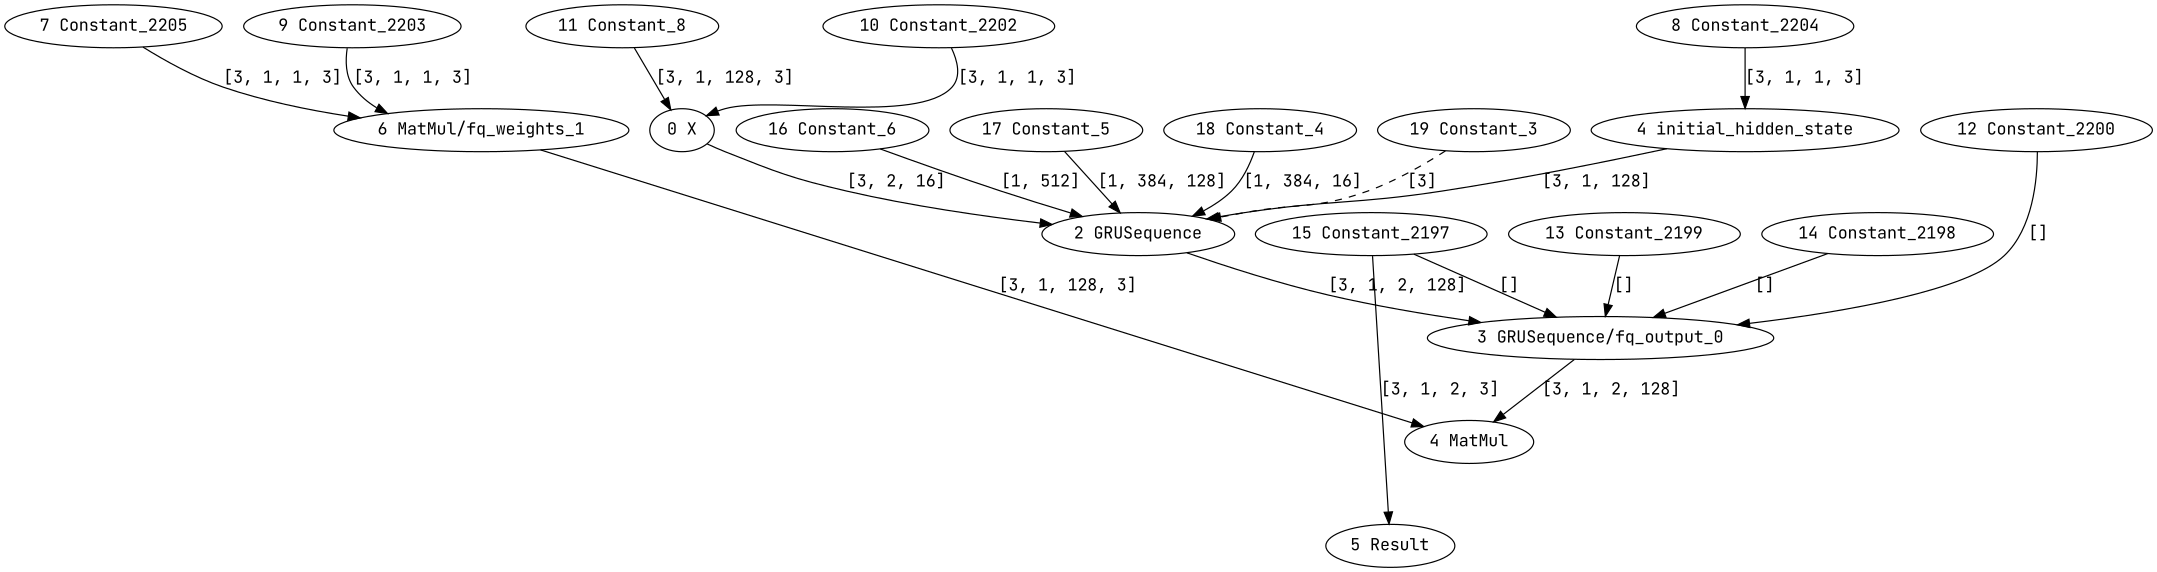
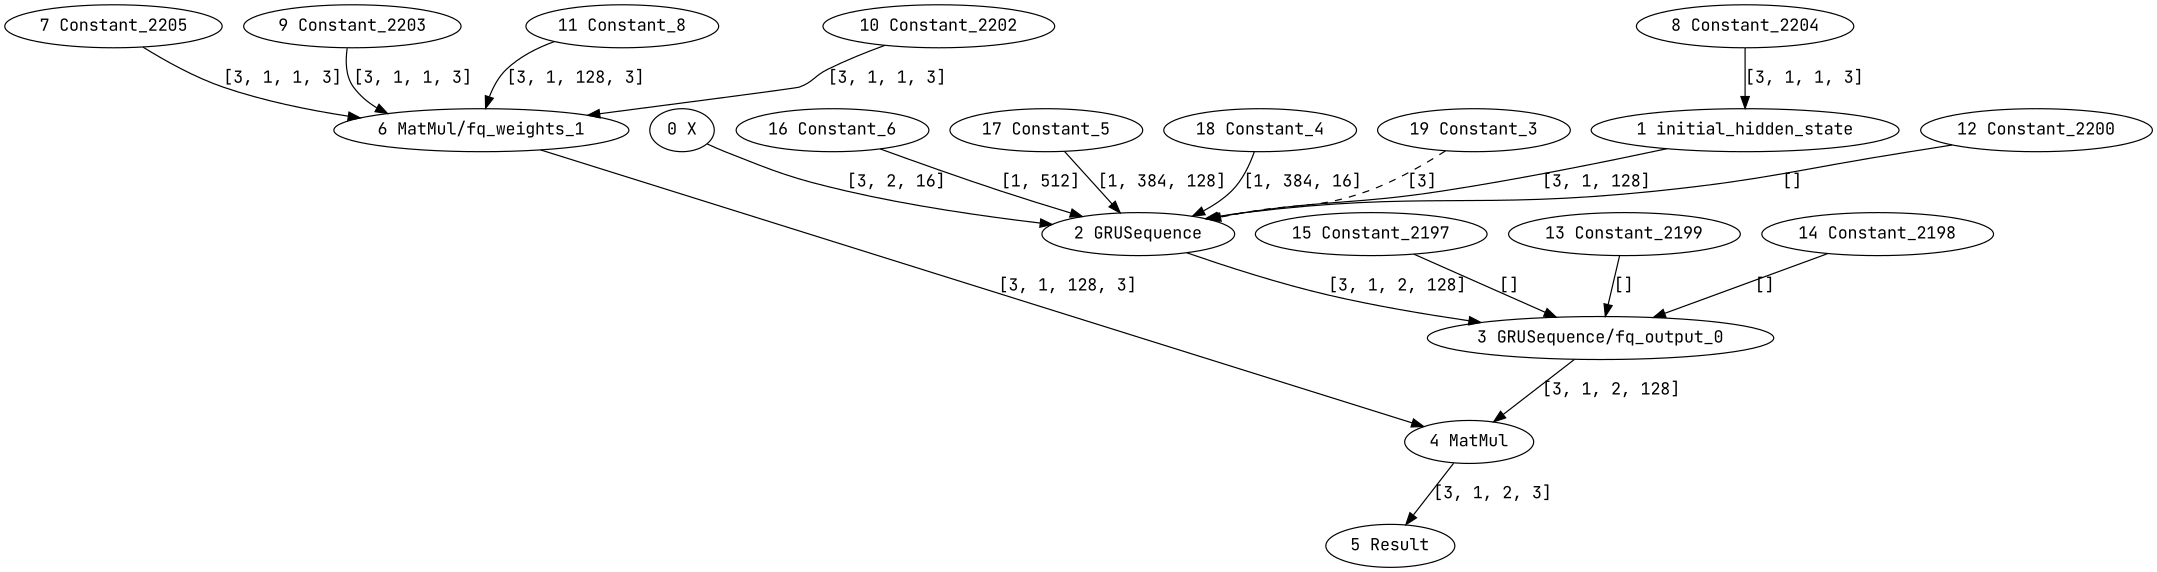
(649, 74) -> (515, 62)
(857, 107) -> (747, 94)
(1745, 130) -> (1745, 130)
(1935, 289) -> (1586, 197)
(1380, 384) -> (1434, 489)
